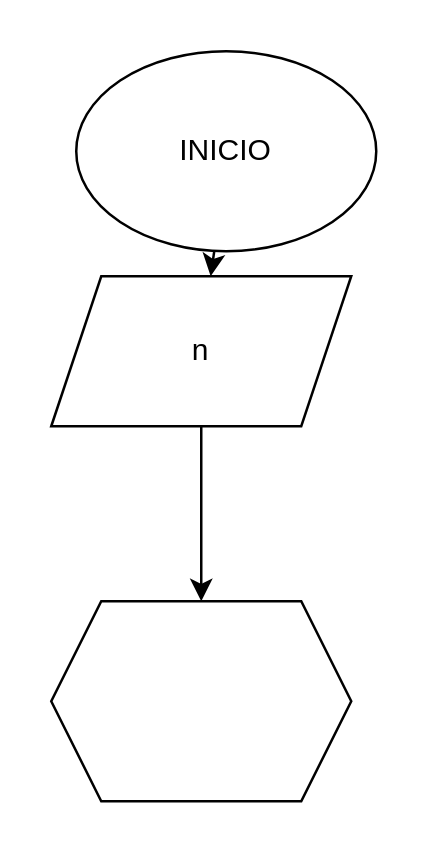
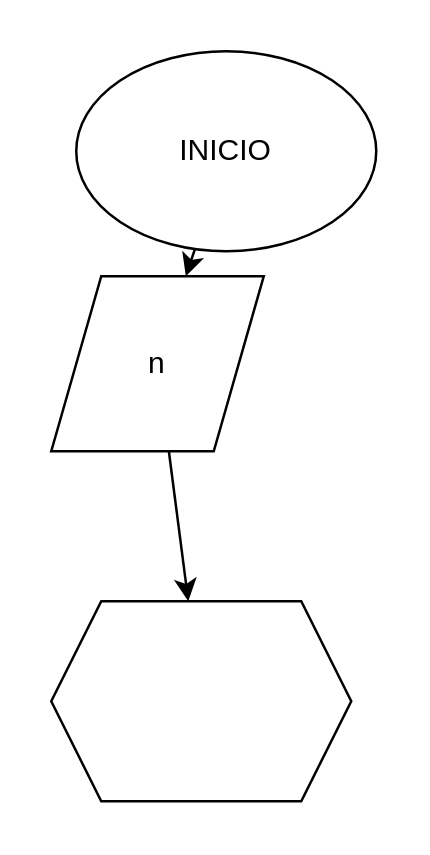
(201, 351) -> (158, 364)
